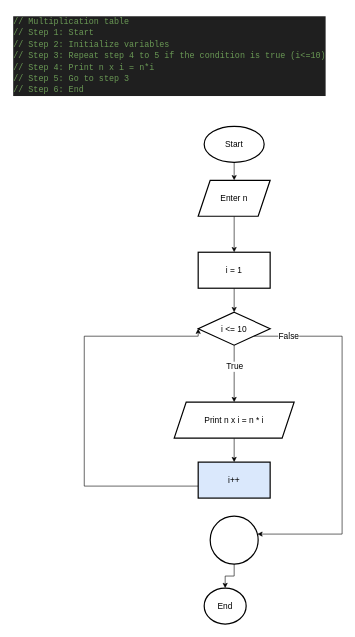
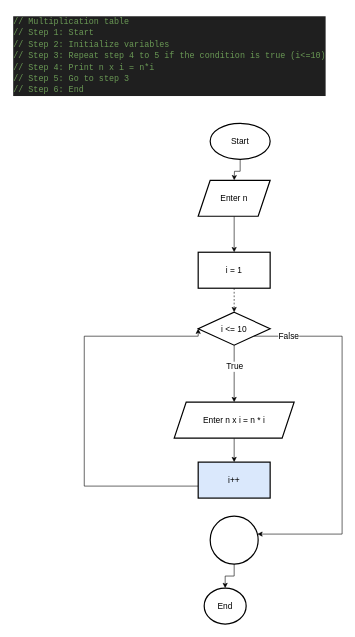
(234, 144) -> (240, 141)
(234, 297) -> (234, 297)
(234, 420) -> (234, 420)
